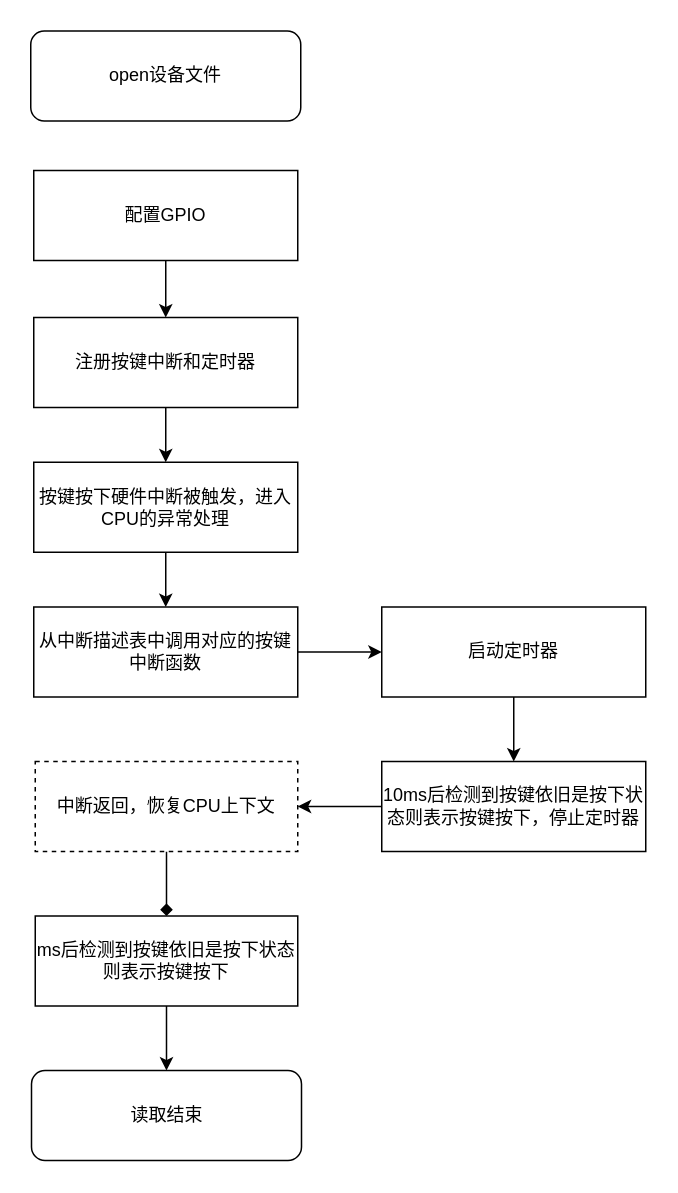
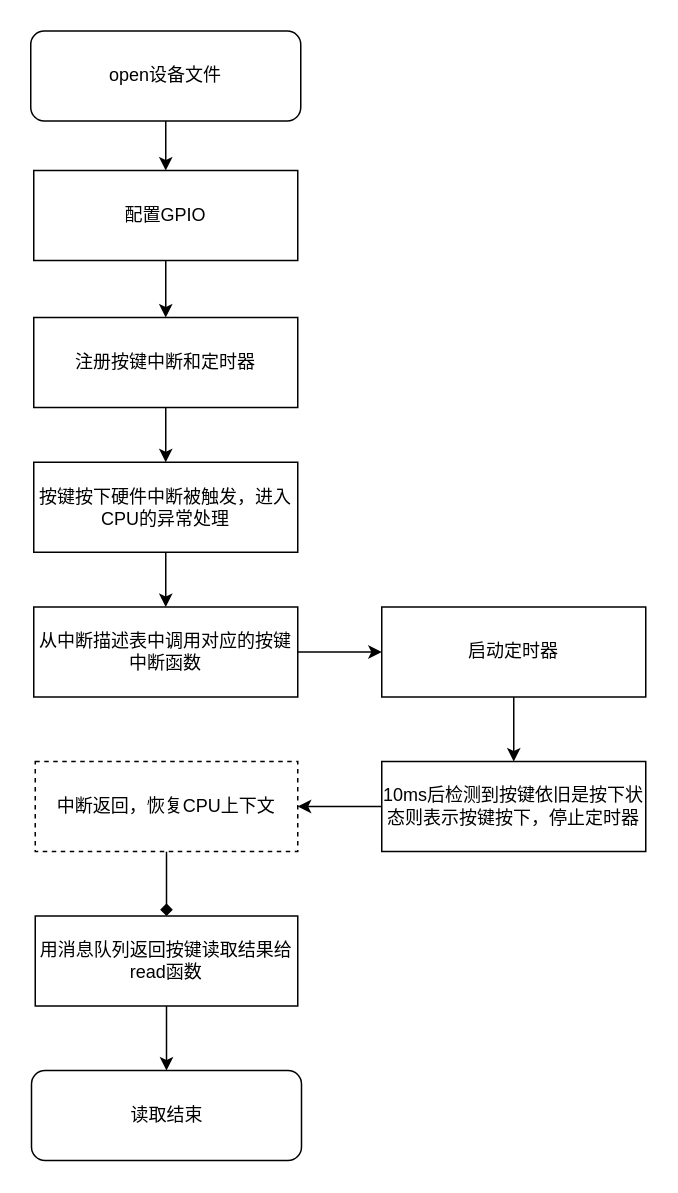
none -> (166, 151)
(167, 961) -> (167, 961)
